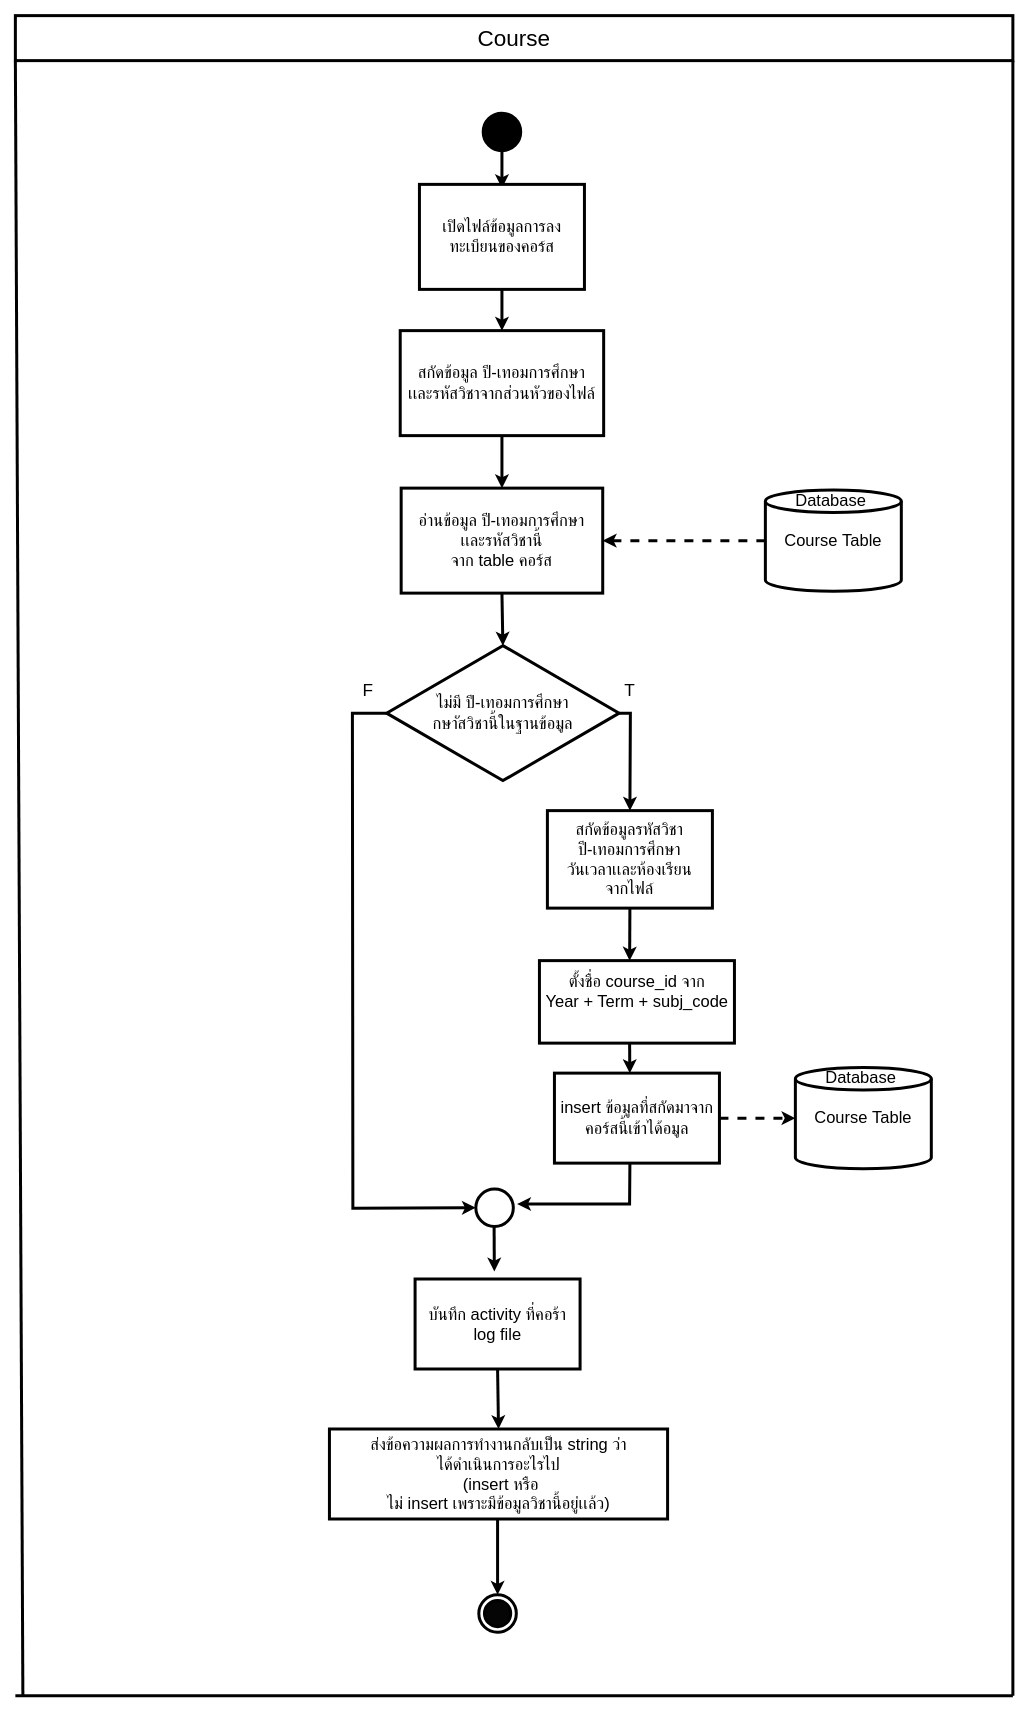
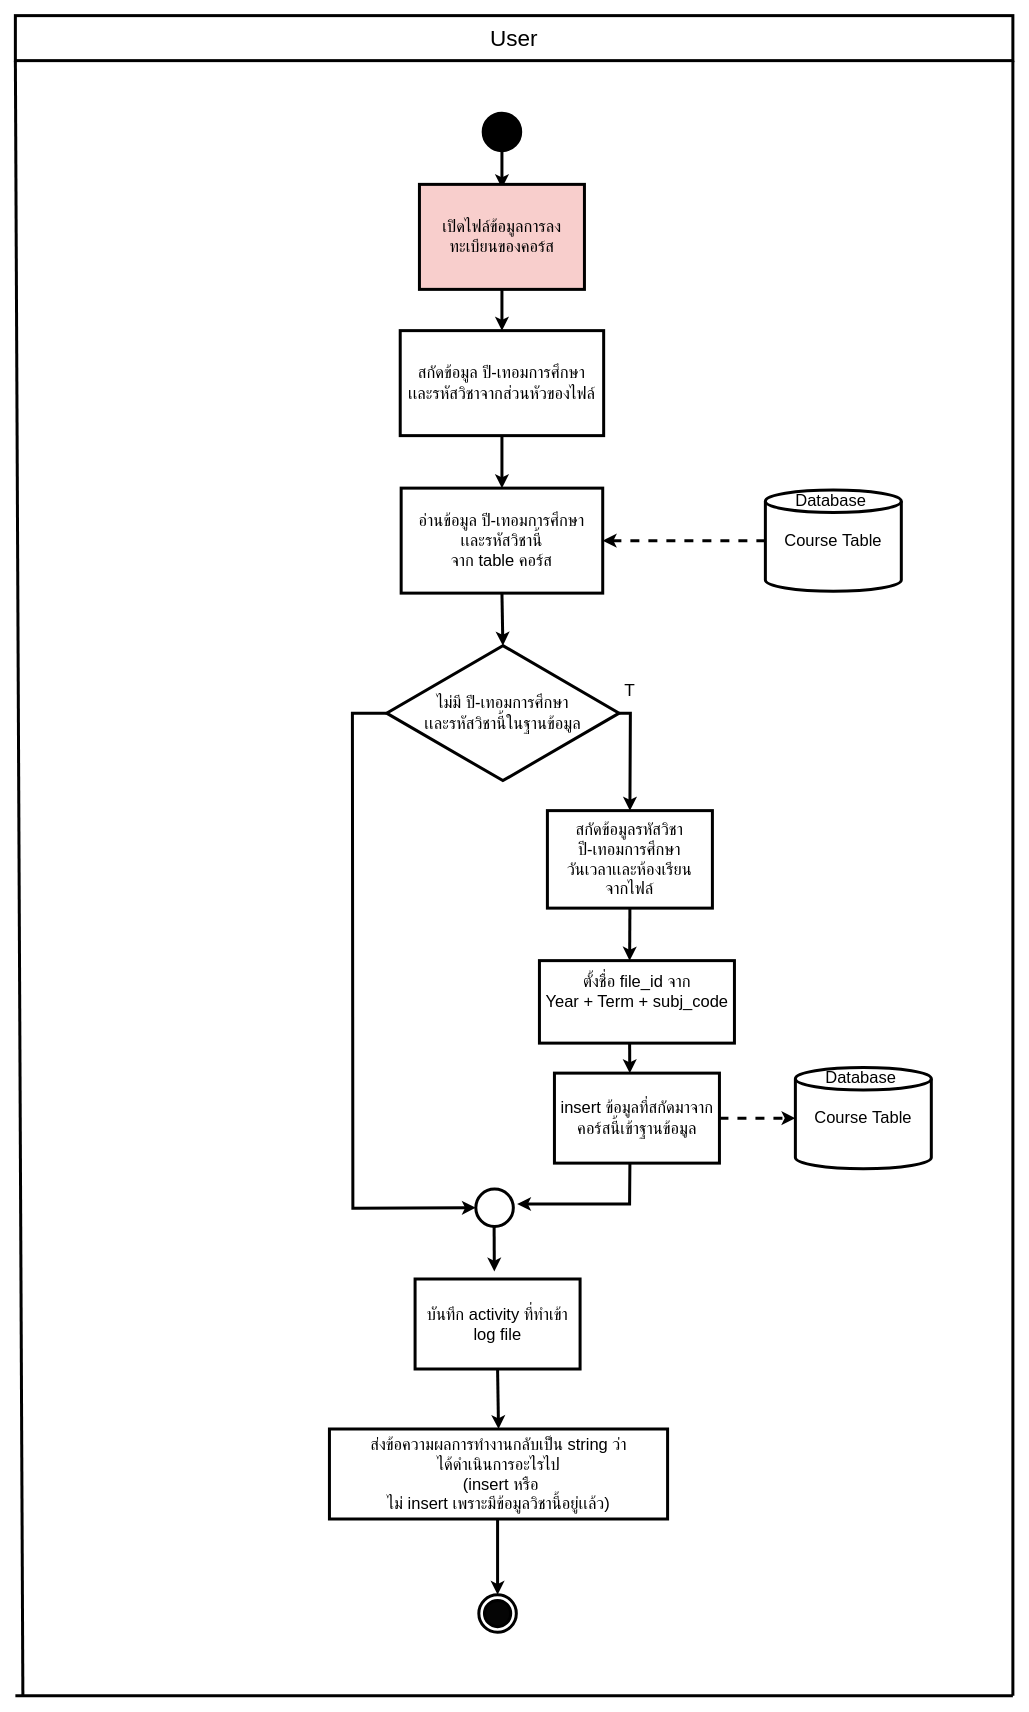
(514, 38) -> (514, 38)
(502, 237) -> (502, 237)
(368, 690) -> none
(503, 713) -> (503, 713)
(637, 1002) -> (637, 1002)
(637, 1118) -> (637, 1118)
(498, 1324) -> (498, 1324)
